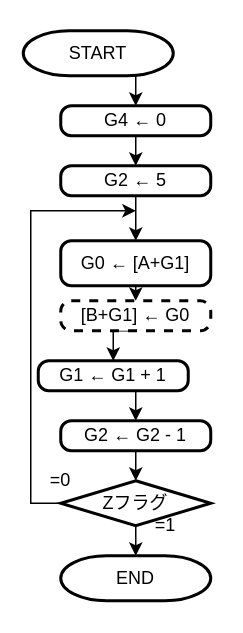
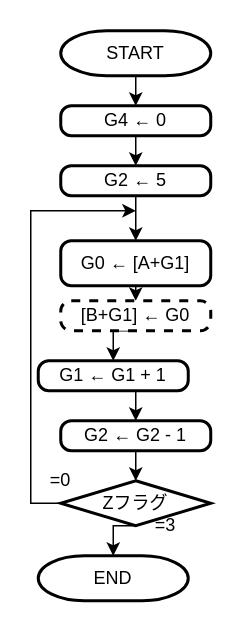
(98, 53) -> (136, 53)
(166, 526) -> (166, 526)
(136, 578) -> (113, 578)
